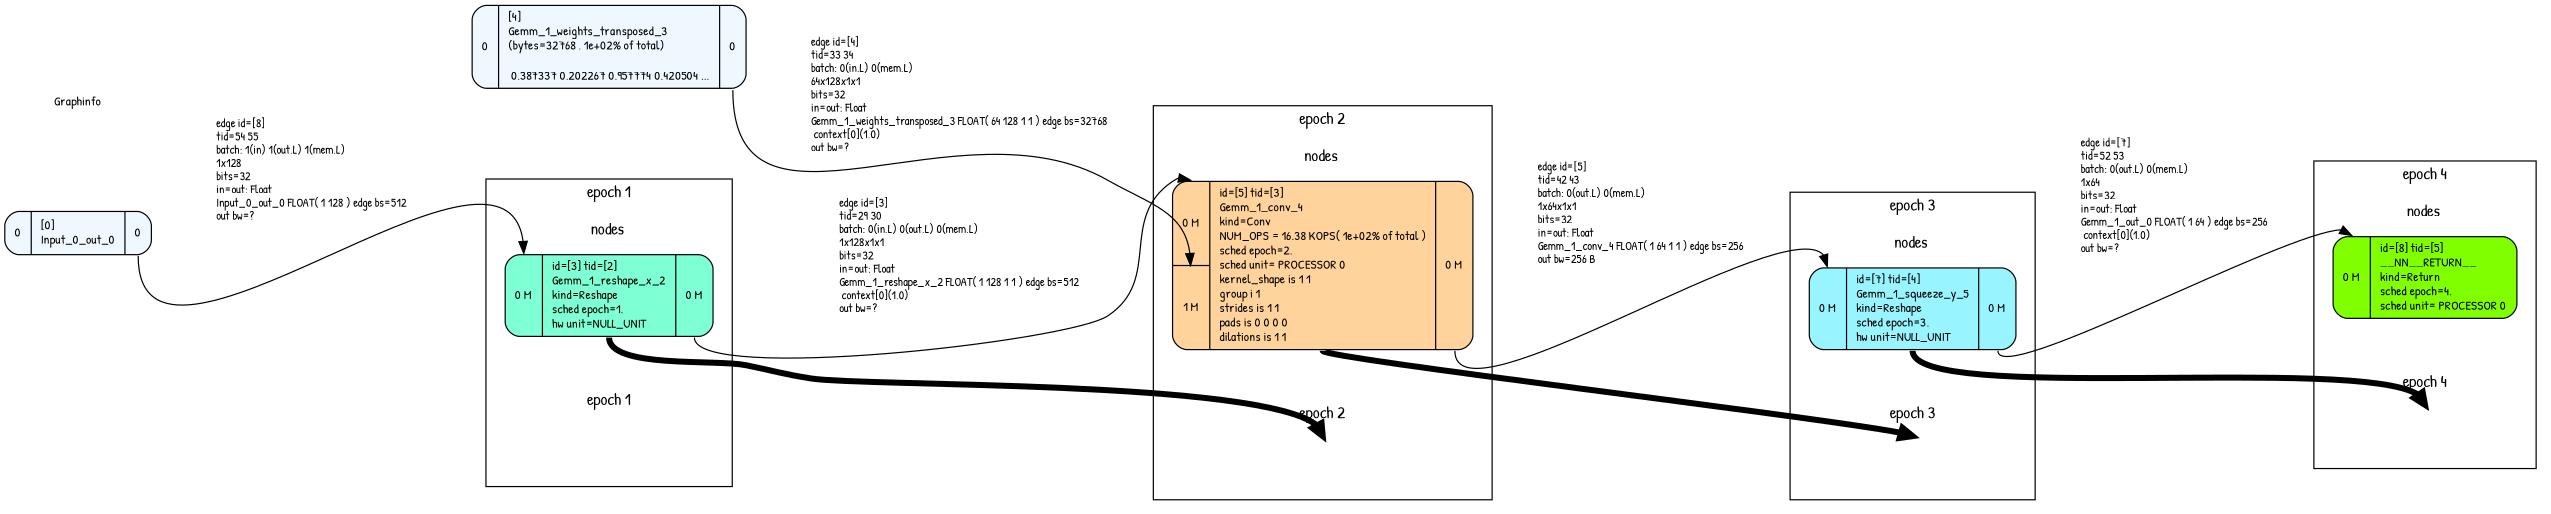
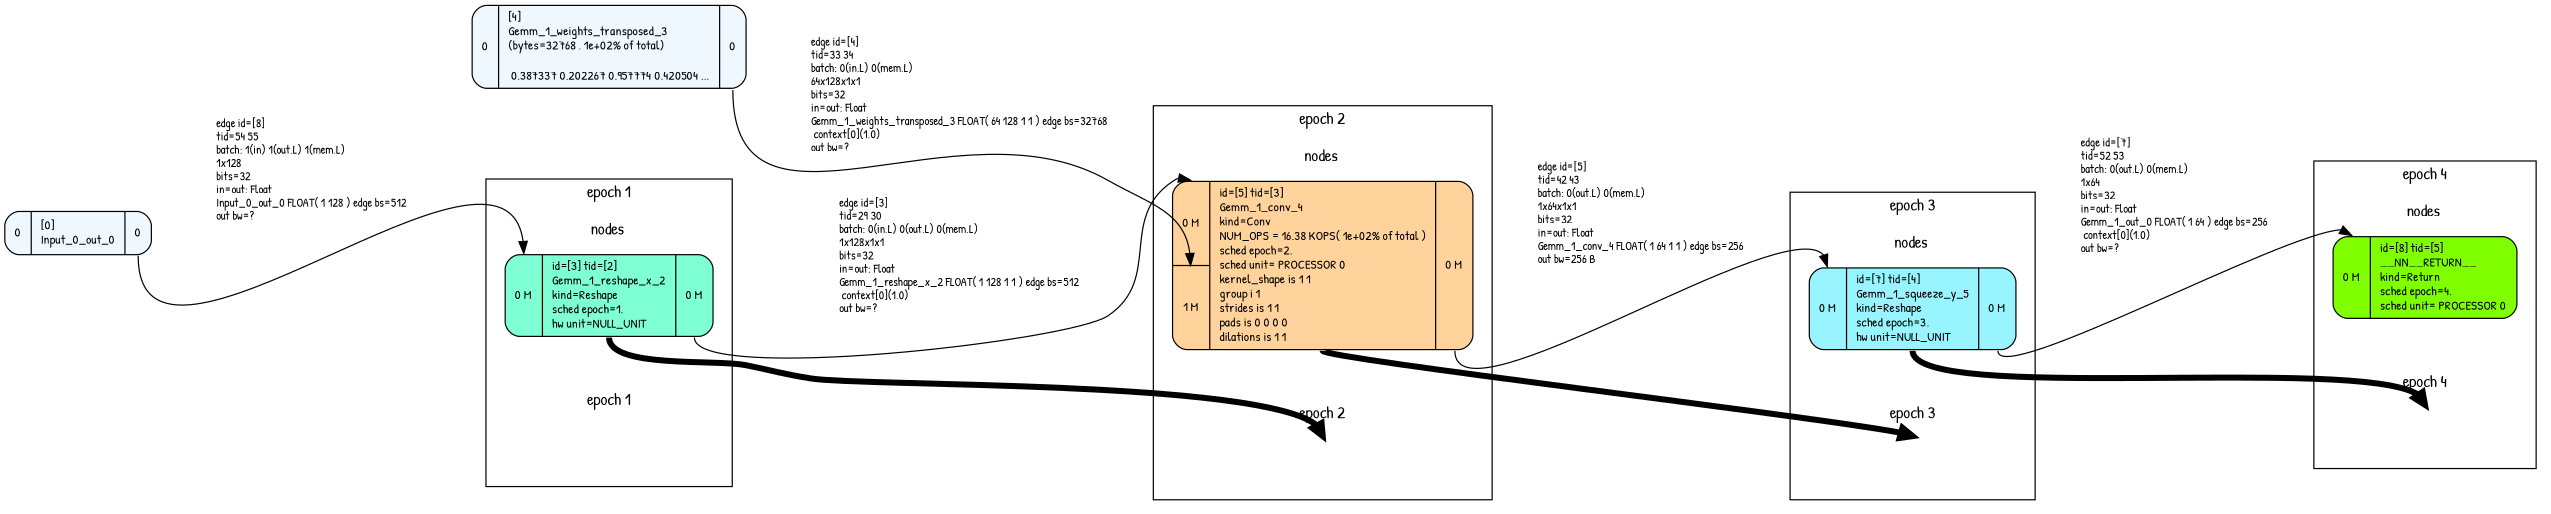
(78, 102) -> none
